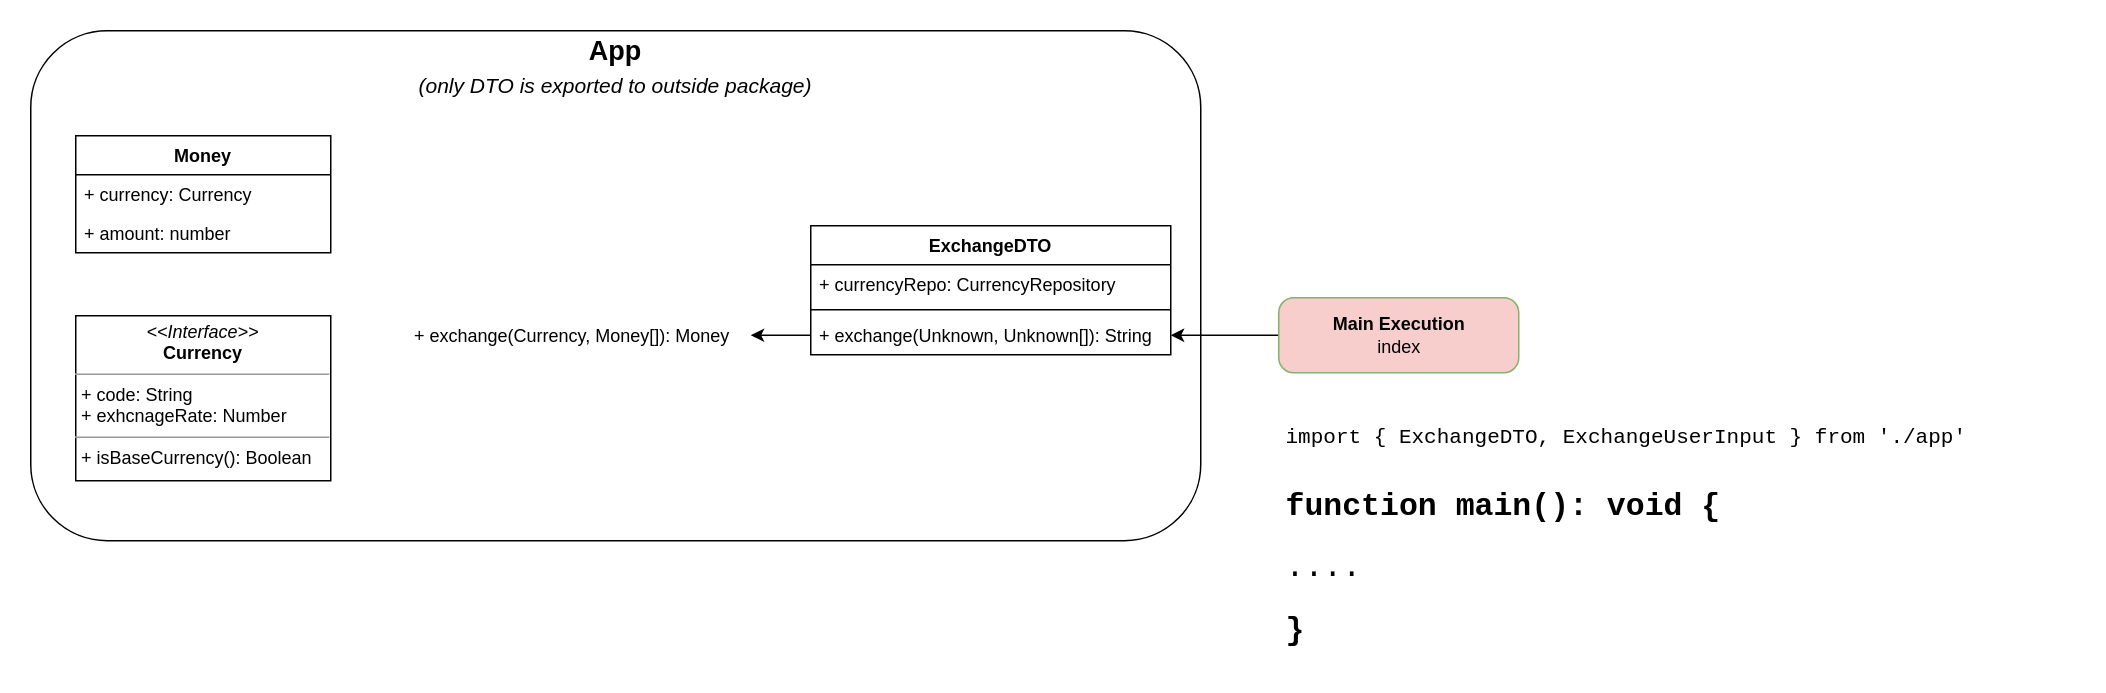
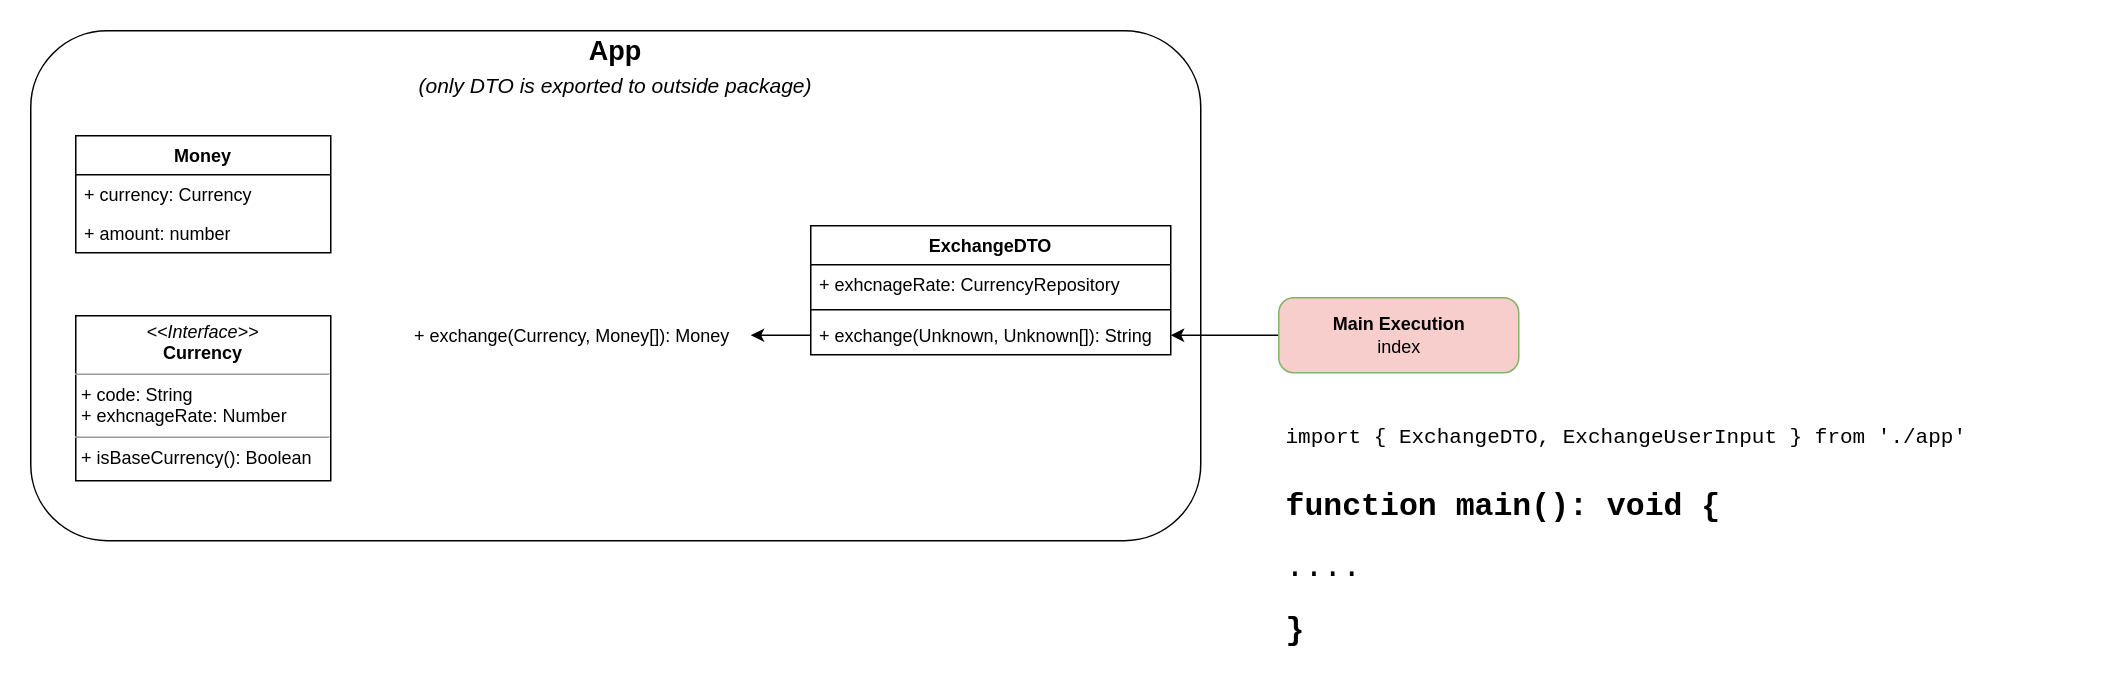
(981, 285) -> (981, 285)
